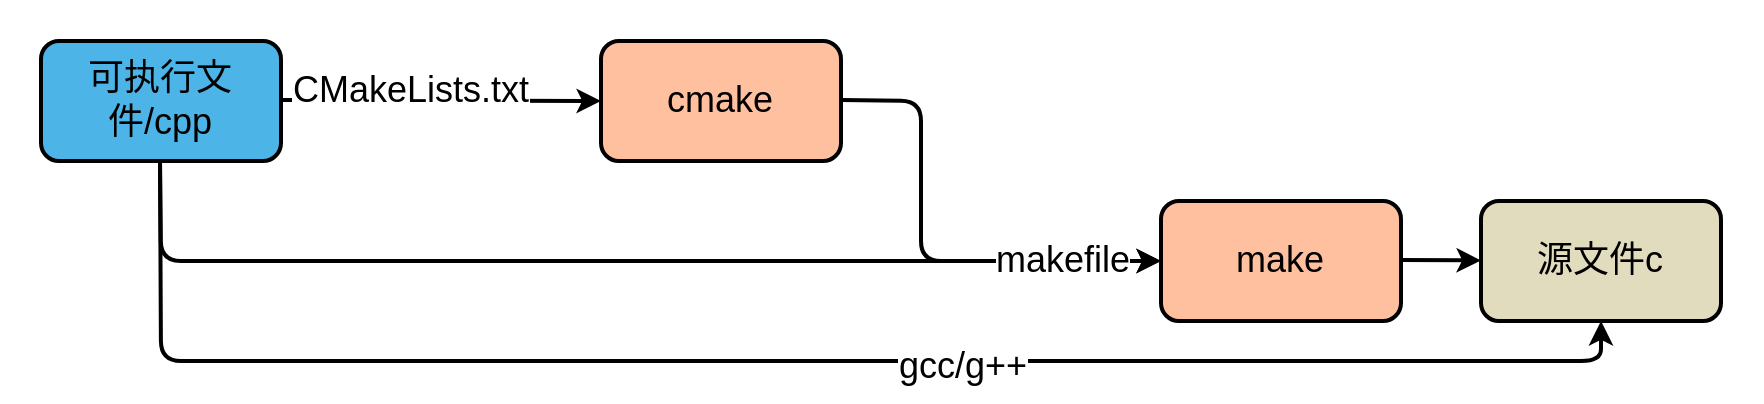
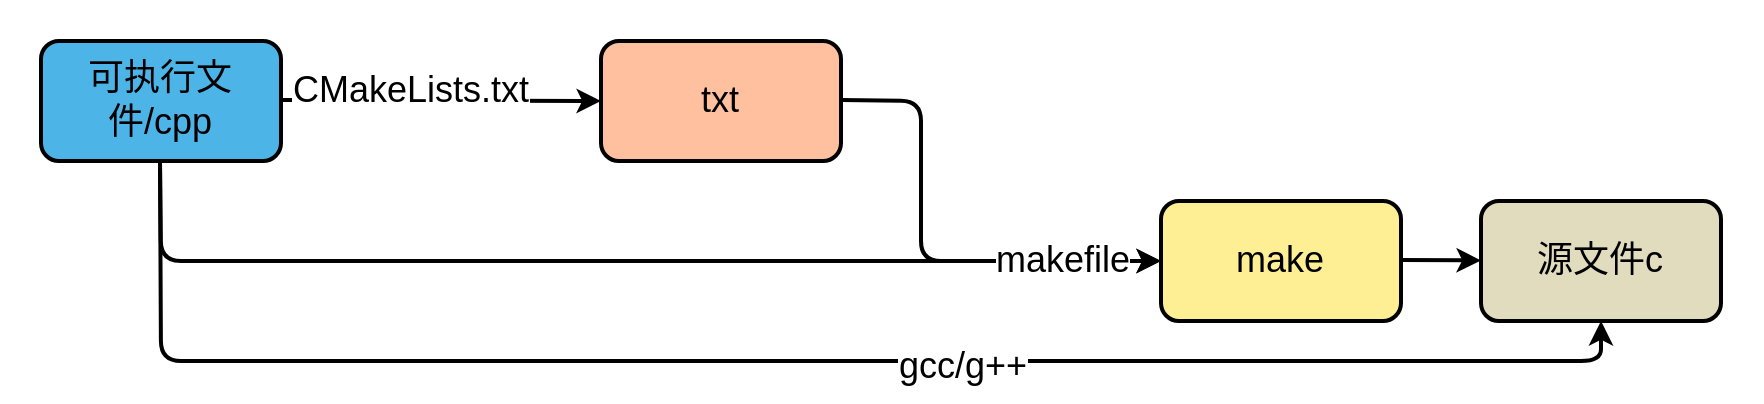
(721, 101) -> (721, 101)
(1281, 261) -> (1281, 261)
